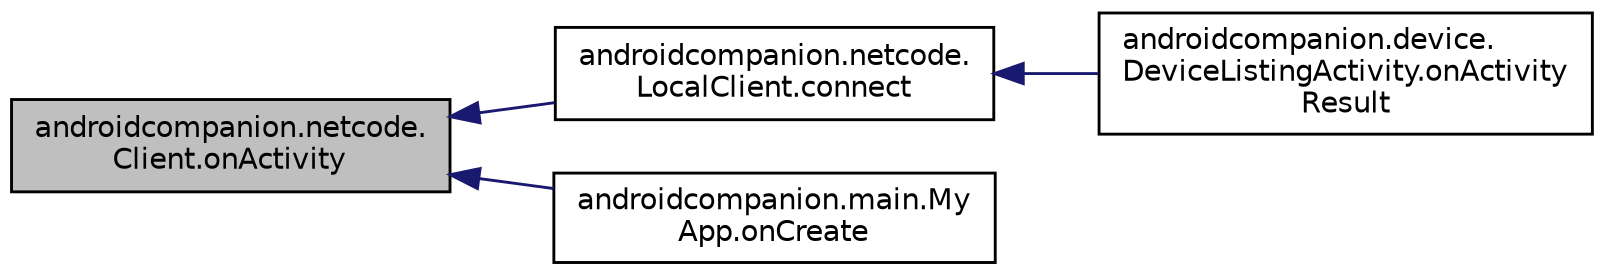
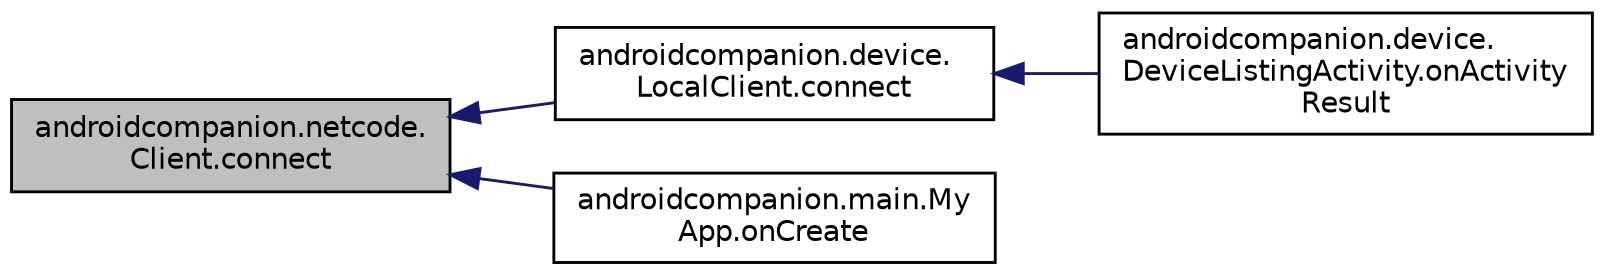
(775, 74) -> (775, 74)
(231, 146) -> (231, 146)
